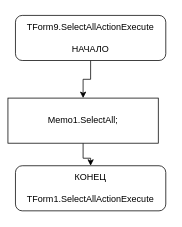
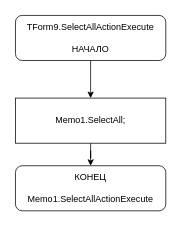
(83, 120) -> (90, 120)
(90, 188) -> (90, 188)
